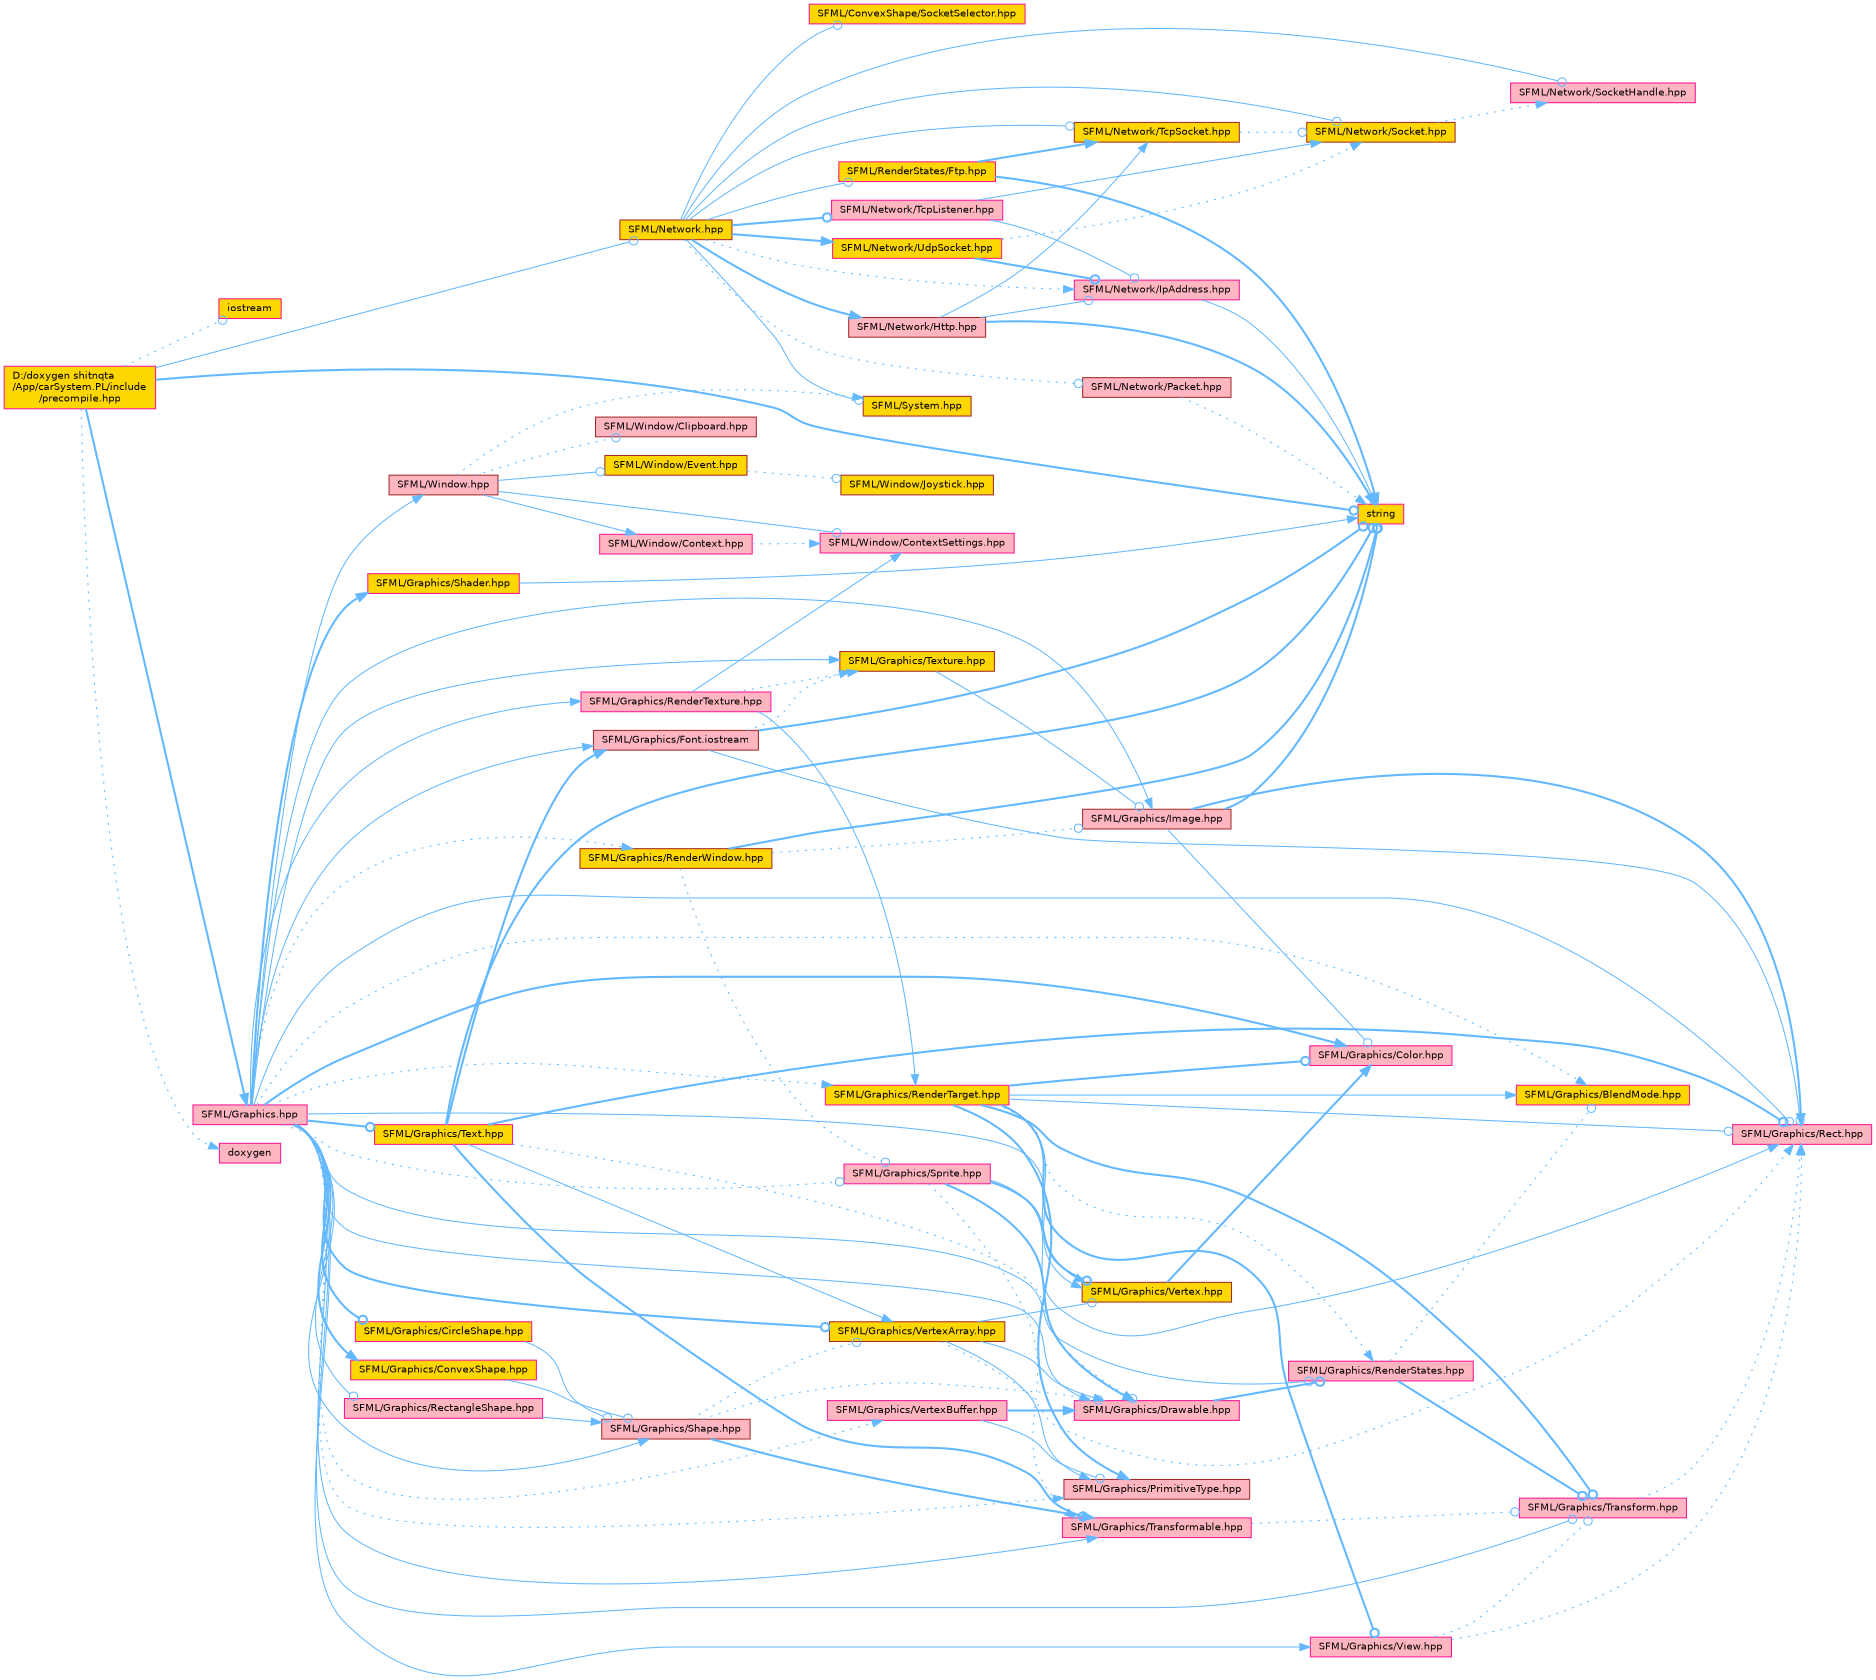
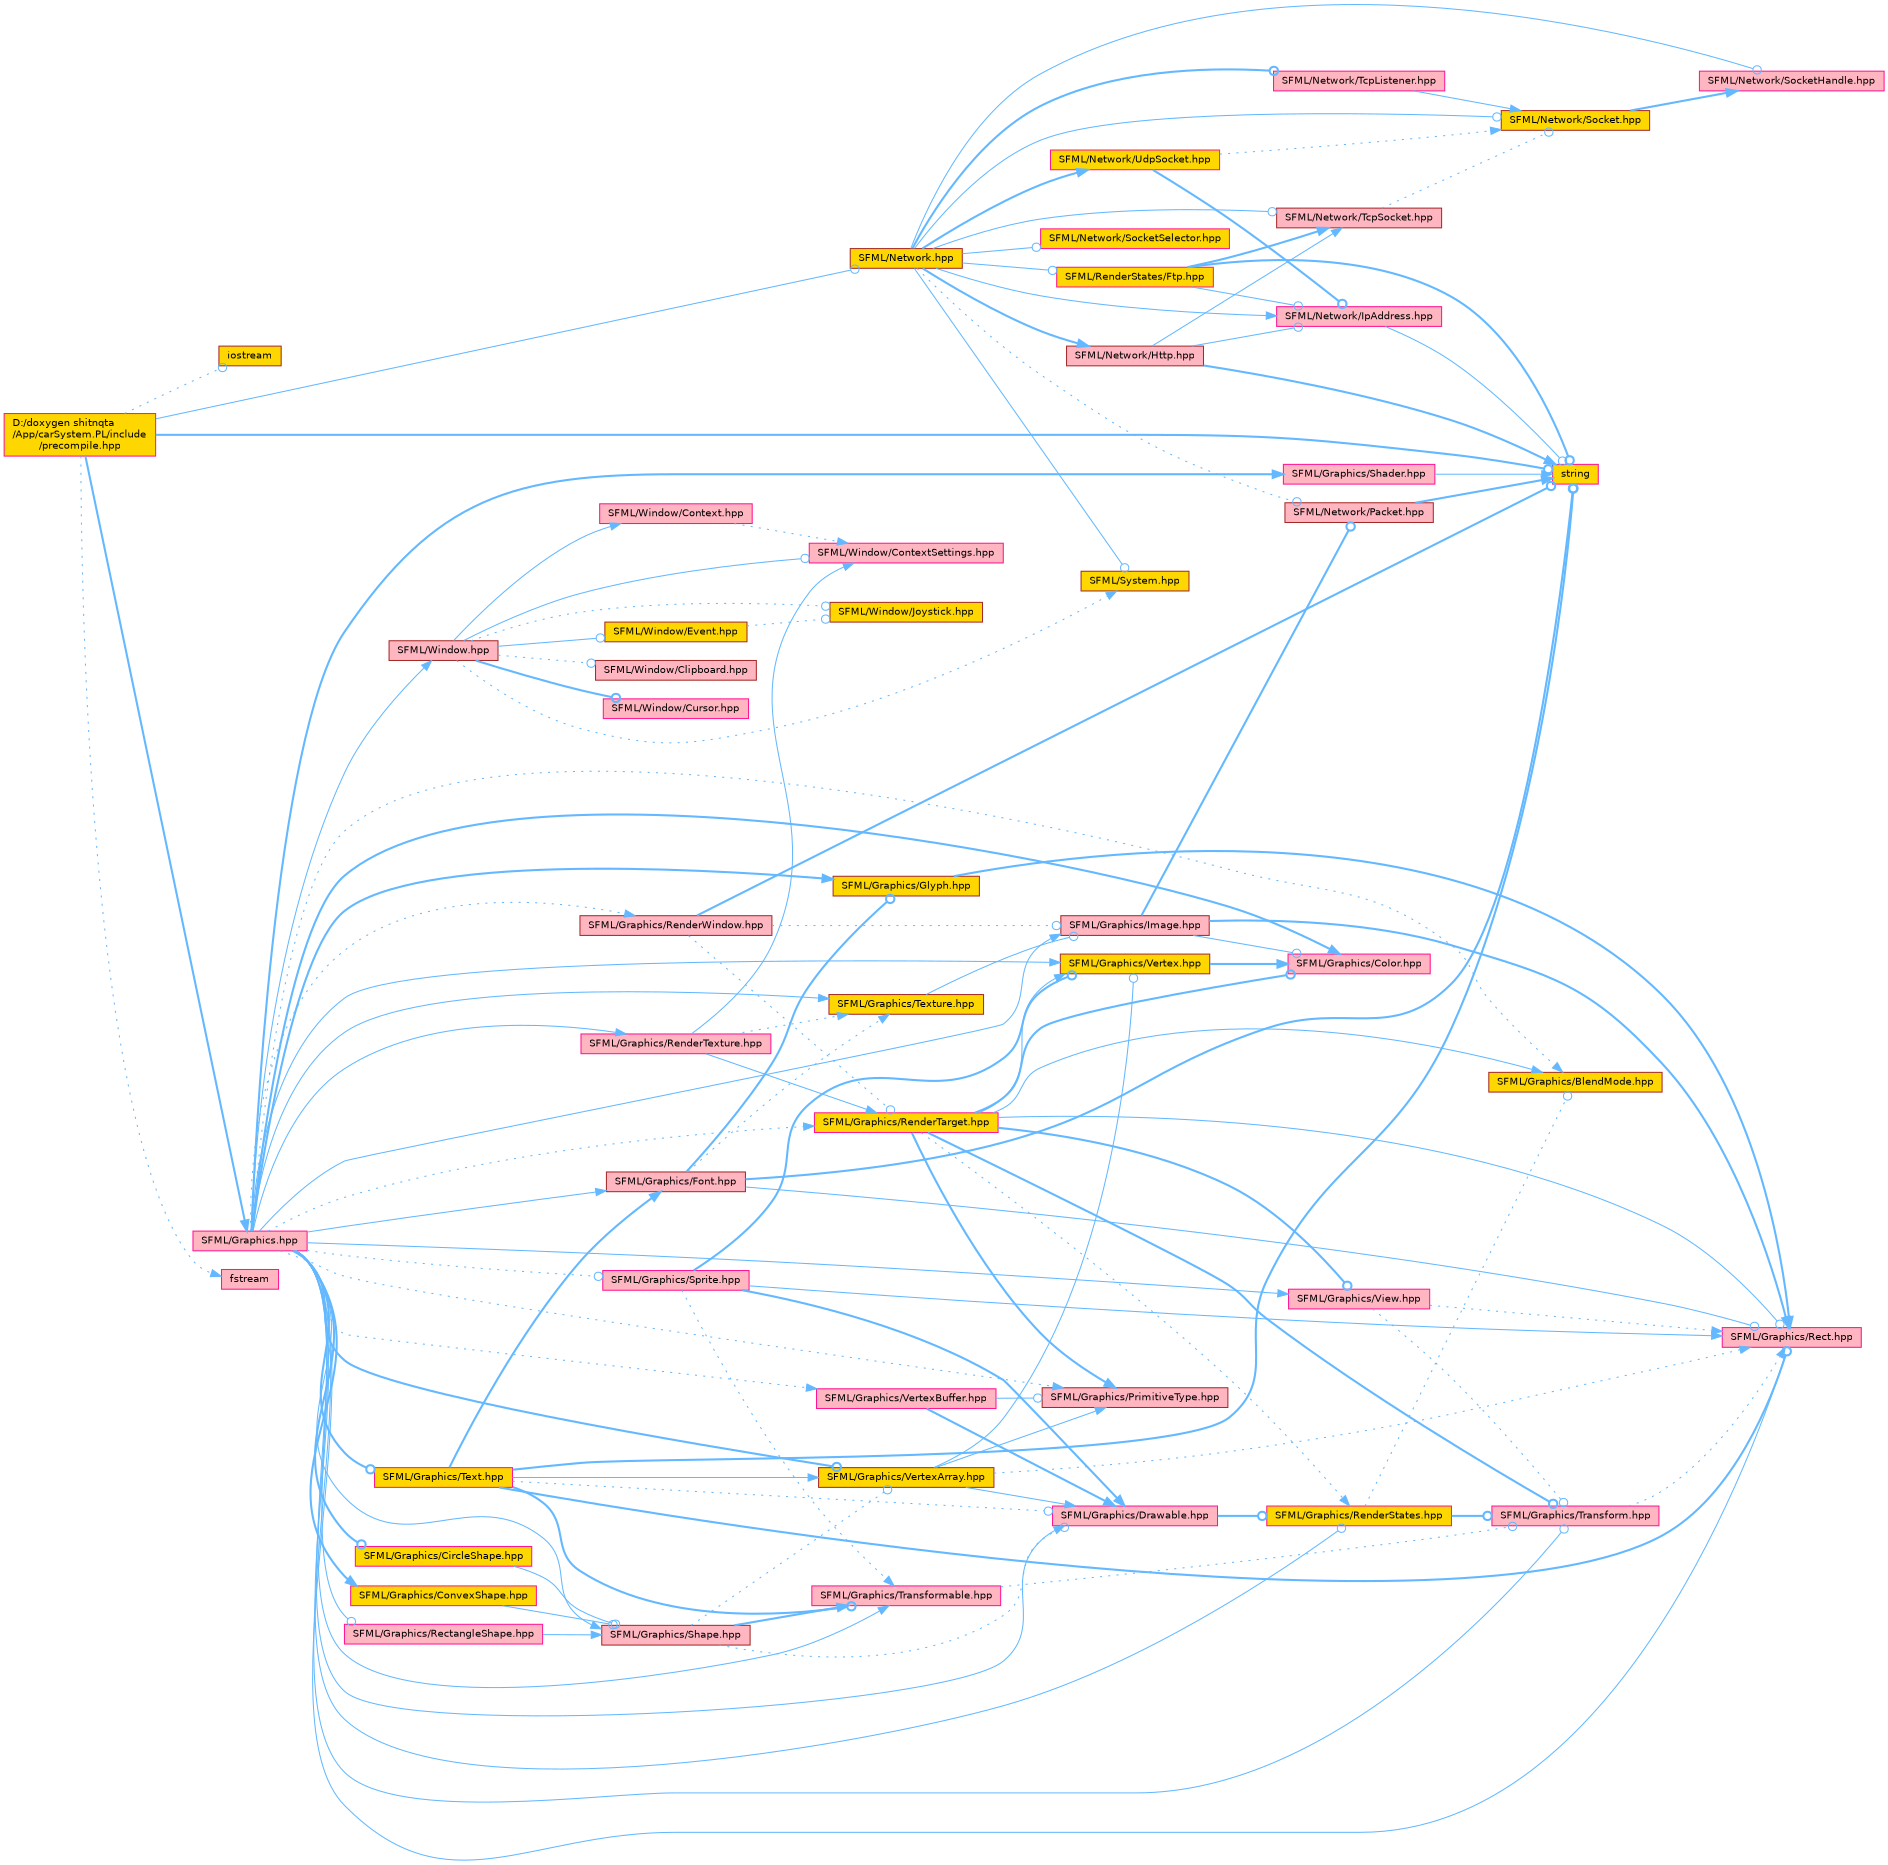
(917, 14) -> (1135, 239)
(1487, 114) -> (1678, 102)
(1157, 132) -> (1359, 218)
(1066, 244) -> (1245, 297)
(1244, 265) -> (1421, 282)
(882, 277) -> (1099, 304)
(250, 309) -> (250, 356)
(1272, 443) -> (1479, 491)
(444, 584) -> (1359, 474)
none -> (644, 606)
(1328, 688) -> (1245, 723)
none -> (676, 709)
(676, 740) -> (676, 1182)
(676, 859) -> (676, 926)
none -> (906, 886)
(752, 1036) -> (783, 1017)
(1603, 1095) -> (1575, 1082)
(250, 1153) -> (250, 1279)
(1381, 1371) -> (1359, 1516)
